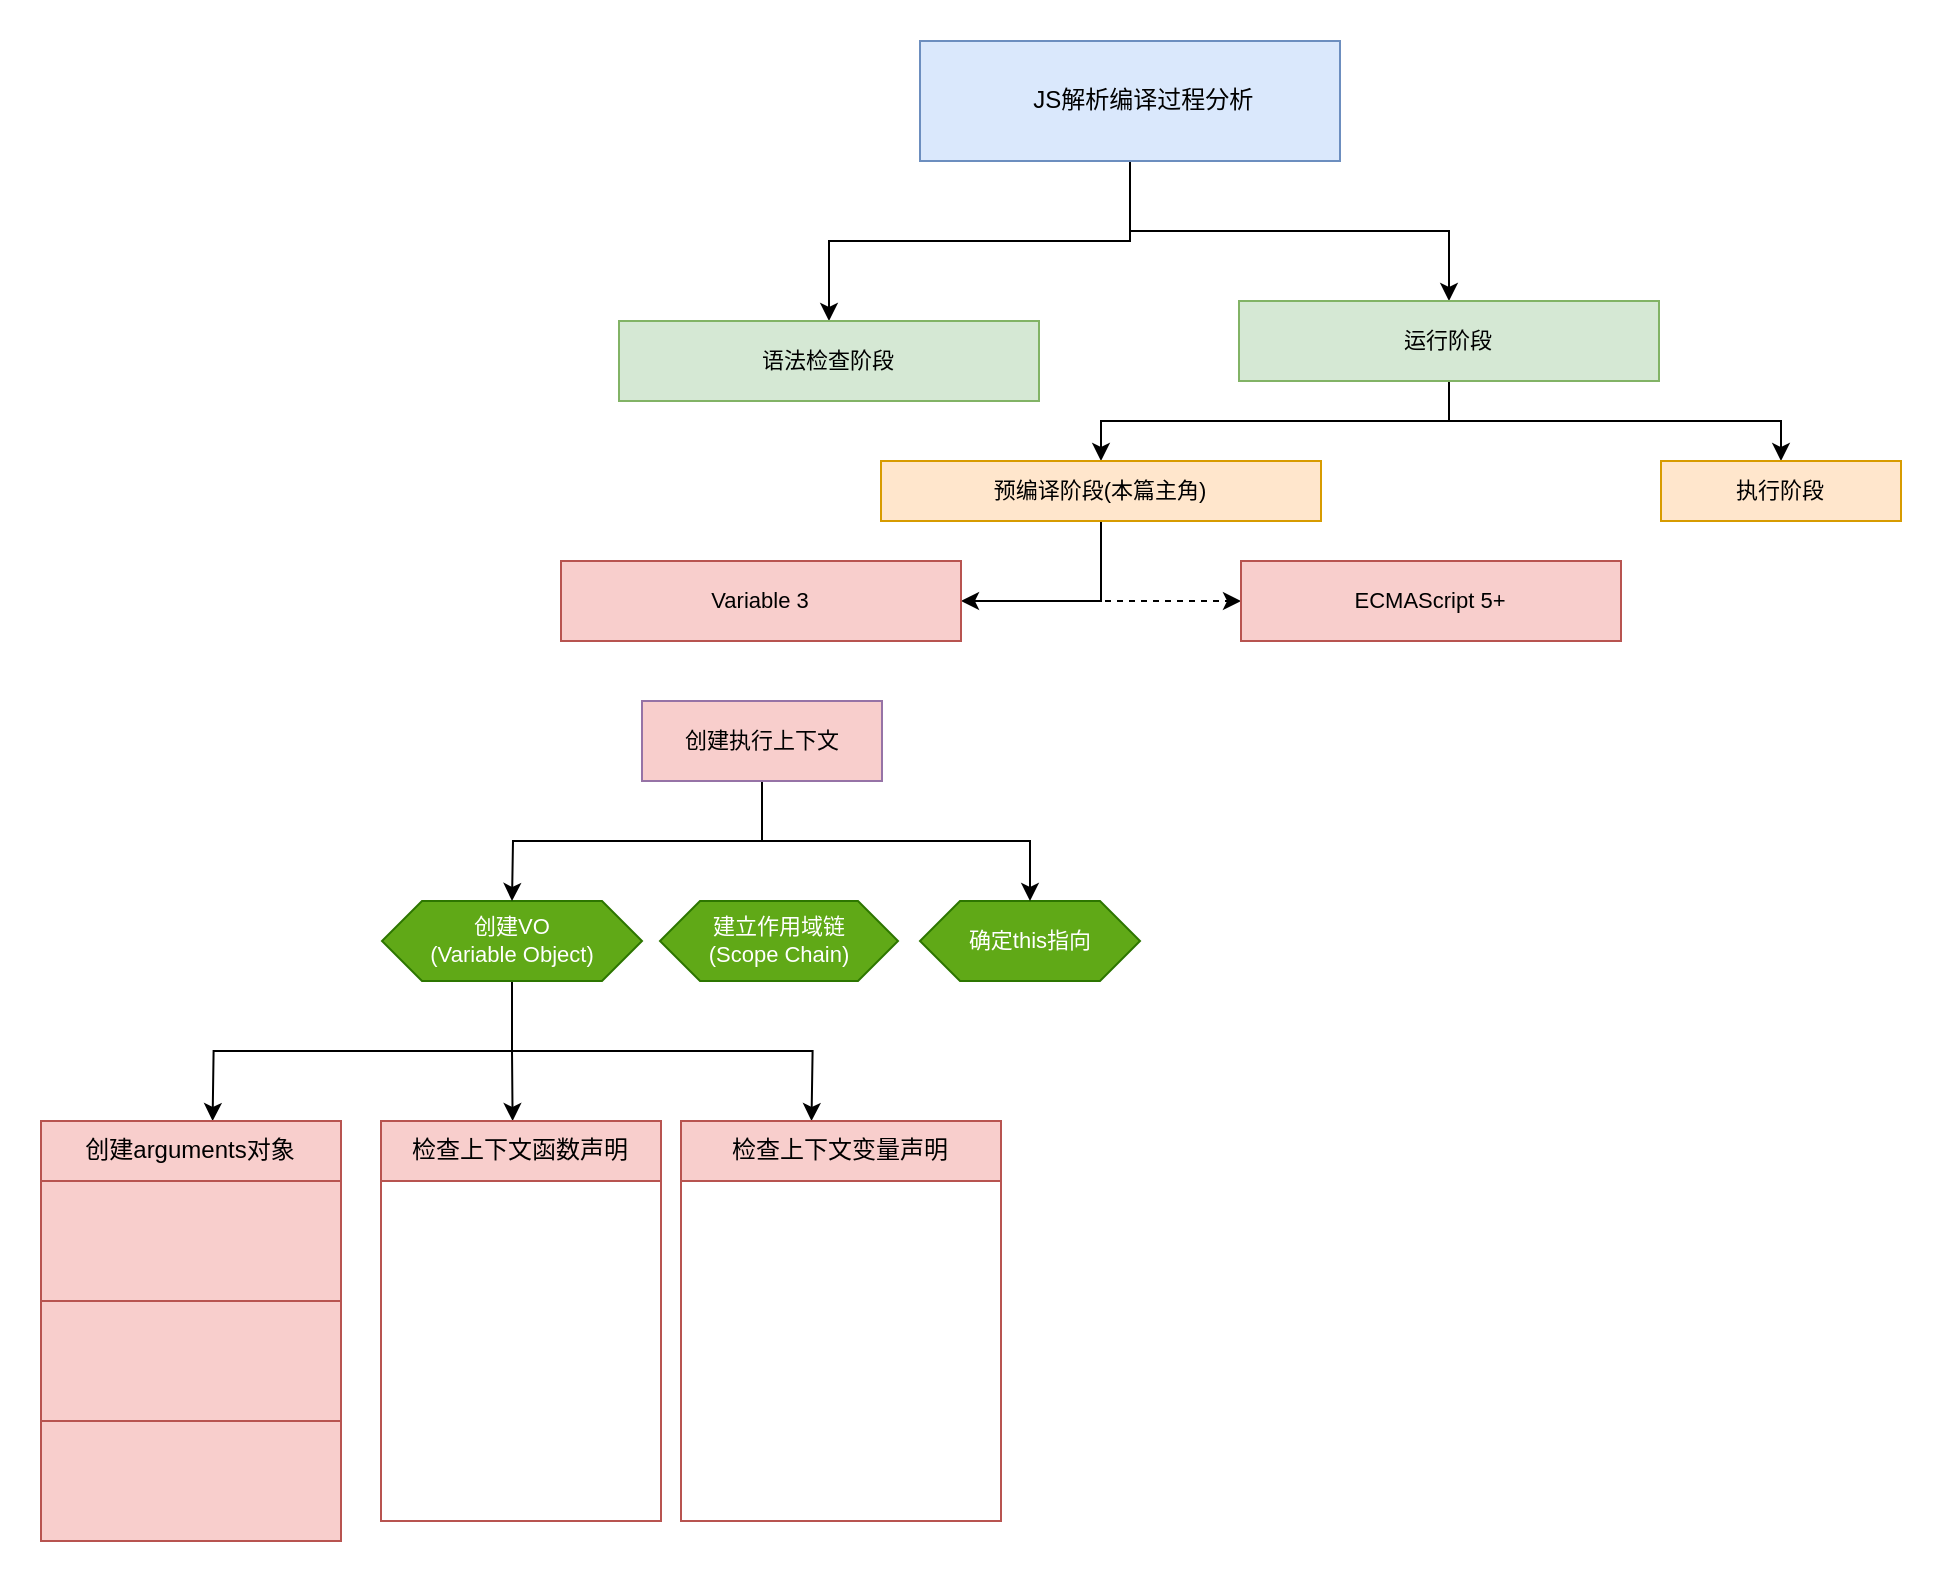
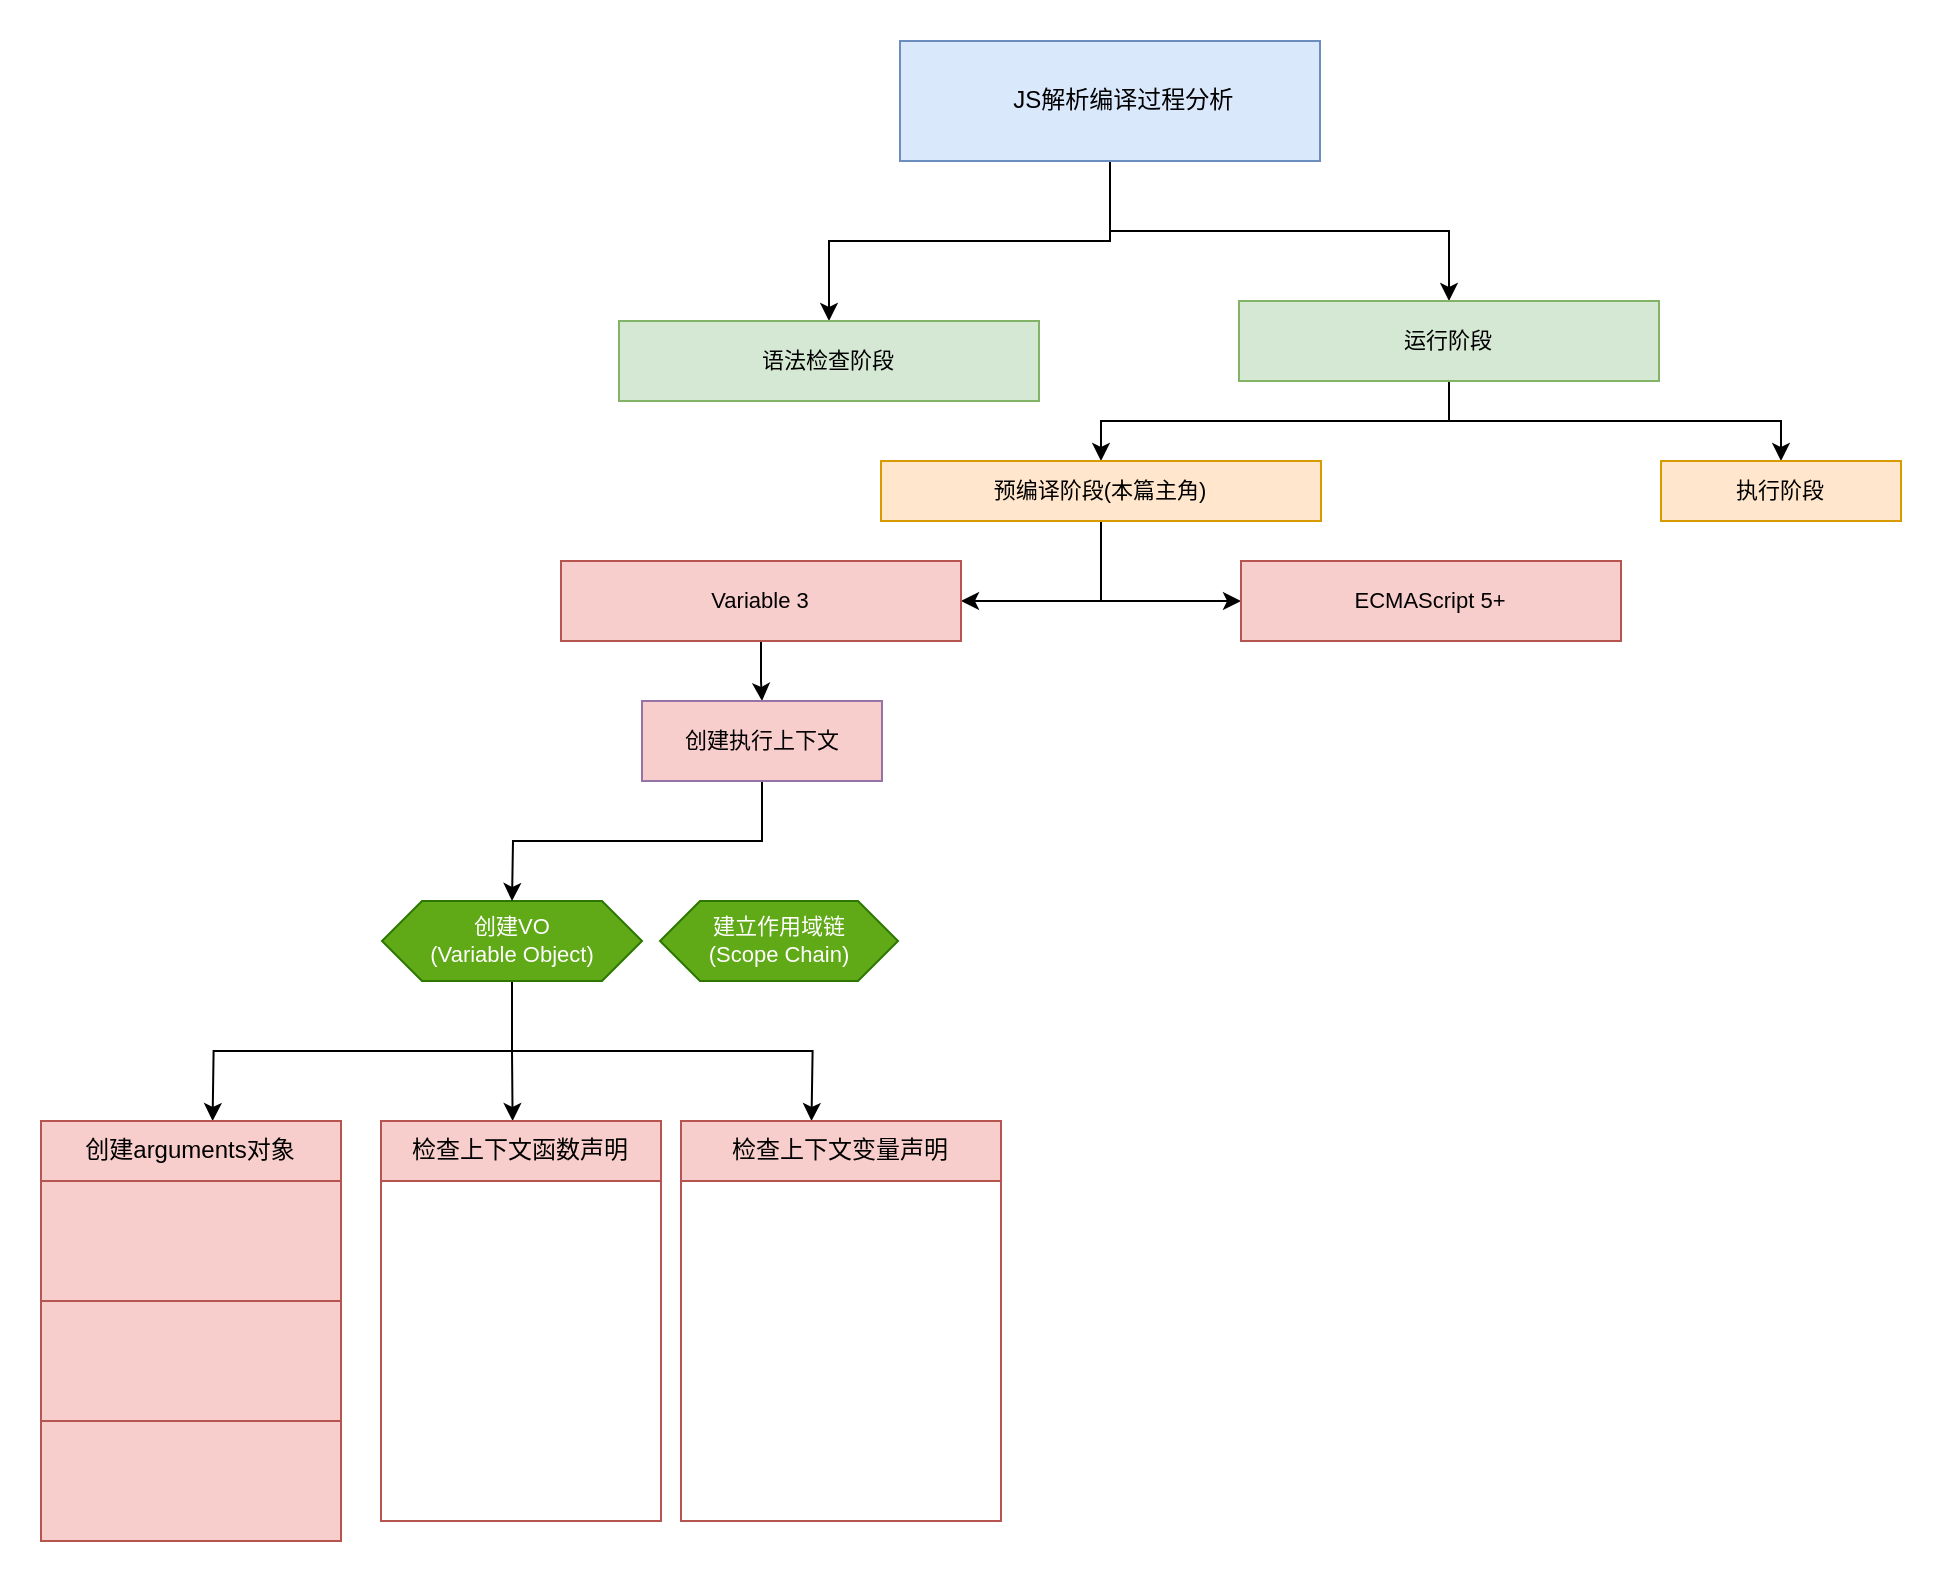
(1130, 101) -> (1110, 101)
(1165, 601) -> (1165, 601)
none -> (761, 664)
(921, 841) -> none
(1030, 941) -> none
